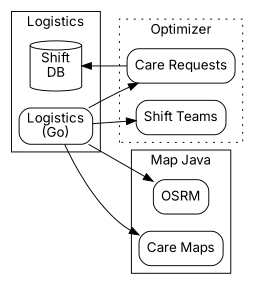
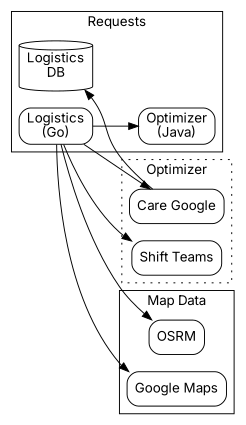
(56, 22) -> (117, 22)
(56, 66) -> (56, 66)
(181, 66) -> (177, 206)
none -> (177, 126)
(181, 161) -> (177, 301)
(181, 248) -> (177, 389)
